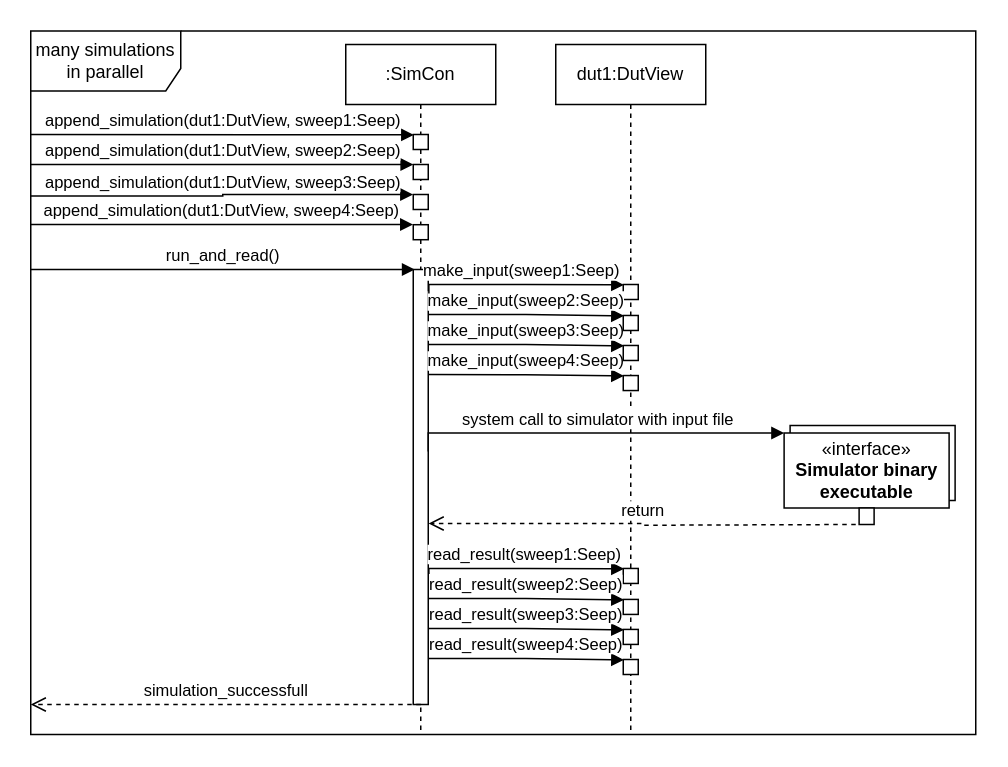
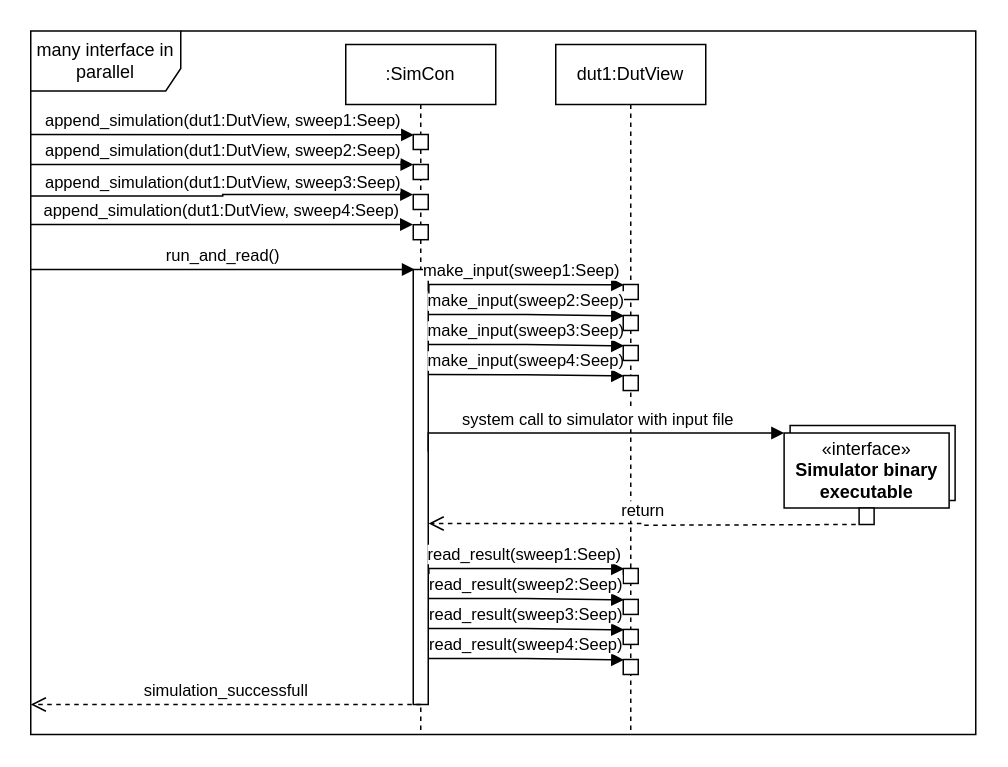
(106, 61) -> (106, 61)
